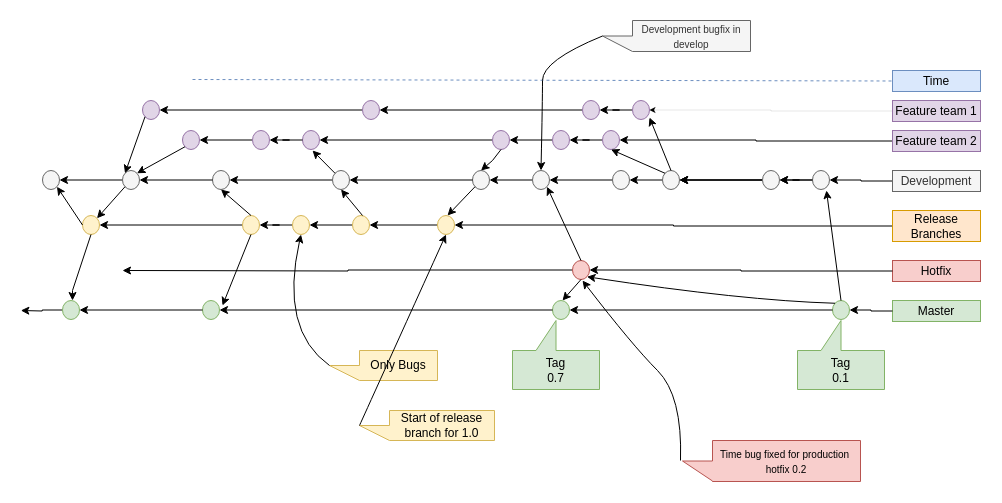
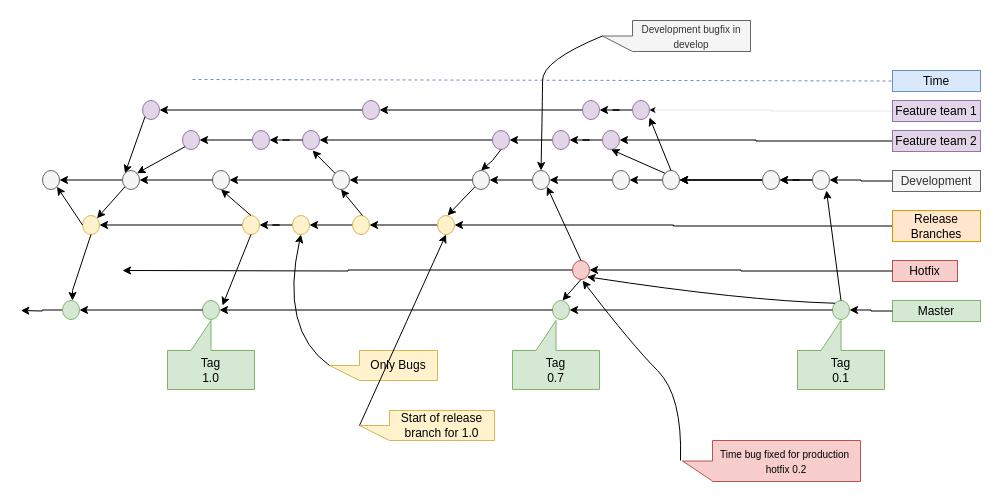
(937, 271) -> (925, 271)
none -> (211, 355)
